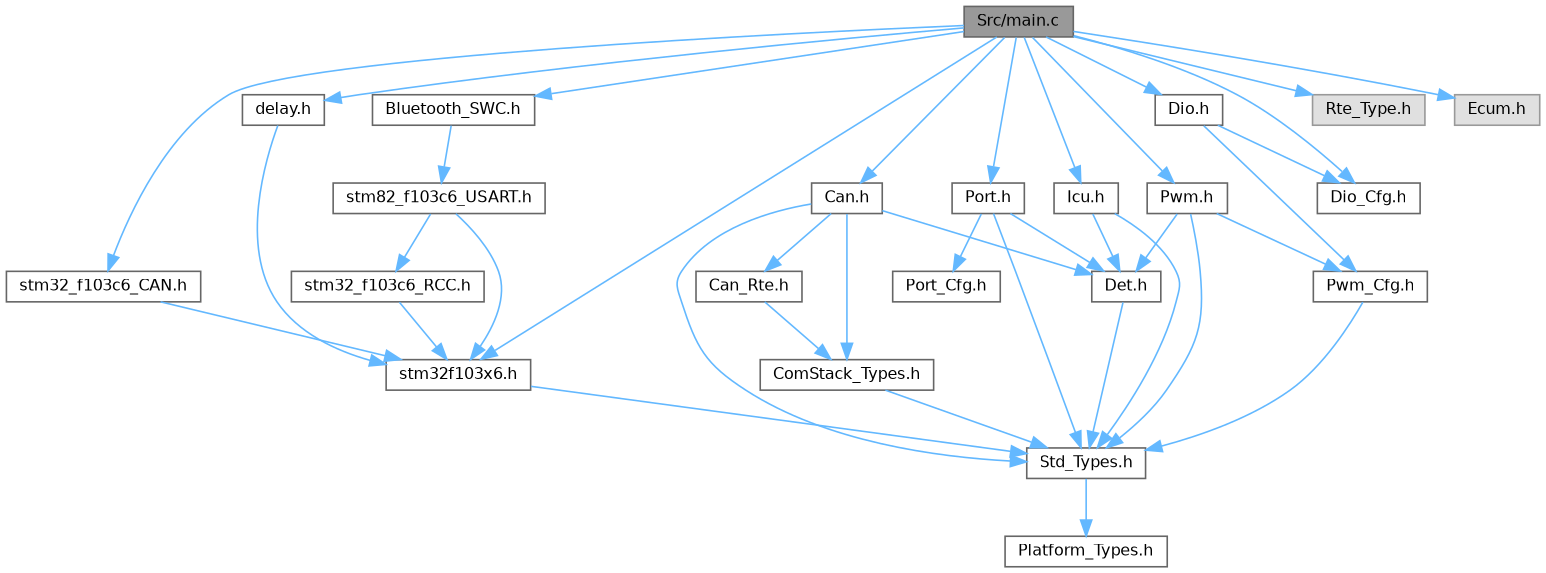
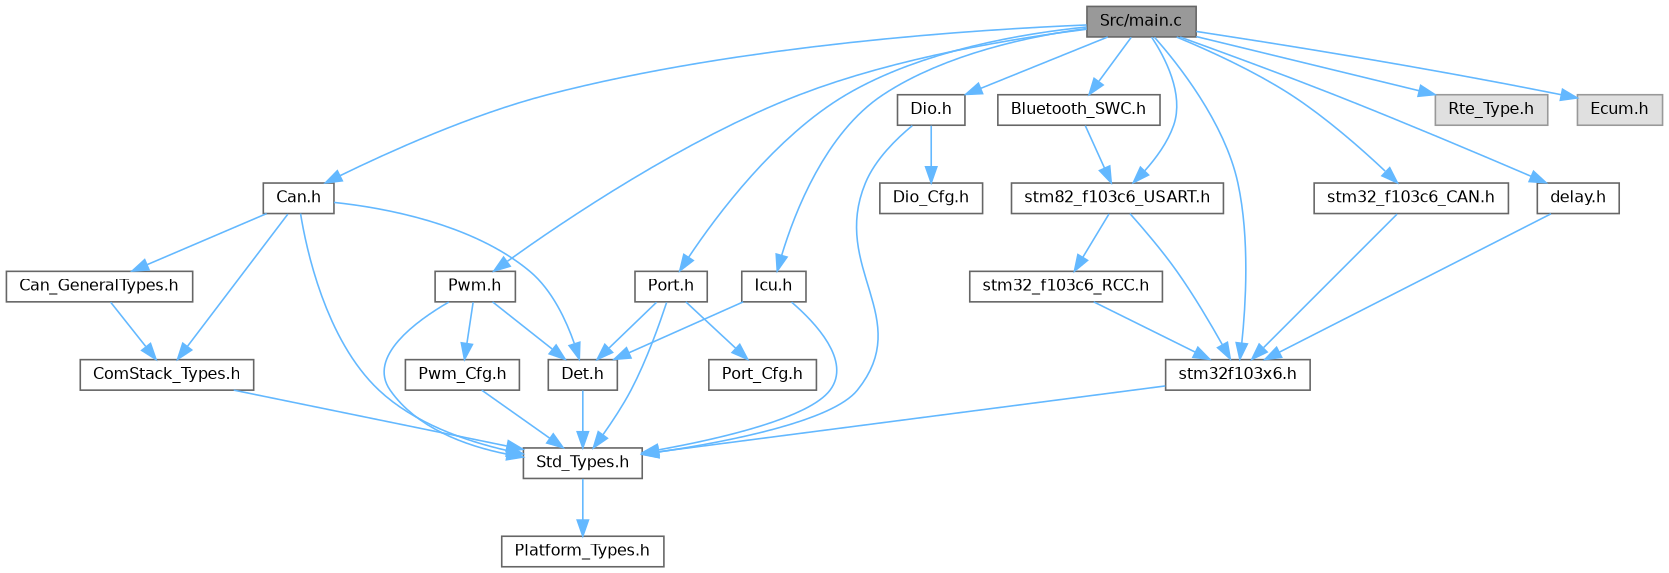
(1218, 85) -> (1177, 106)
(1274, 193) -> (875, 355)
(749, 287) -> (100, 287)
